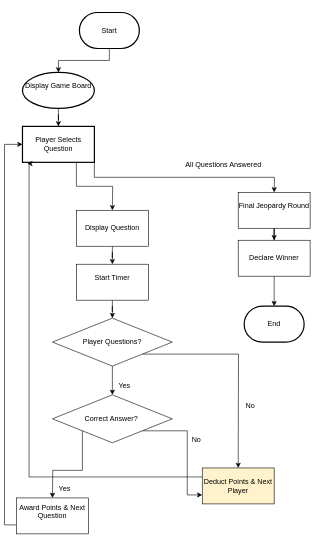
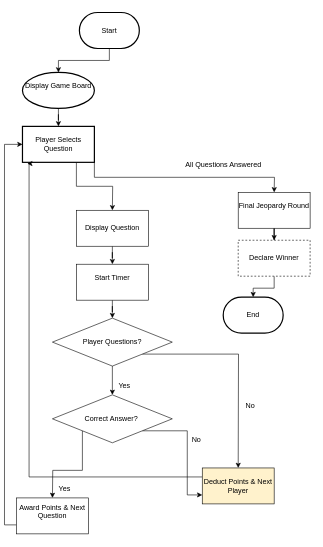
(275, 258) -> (275, 258)
(275, 324) -> (254, 315)
